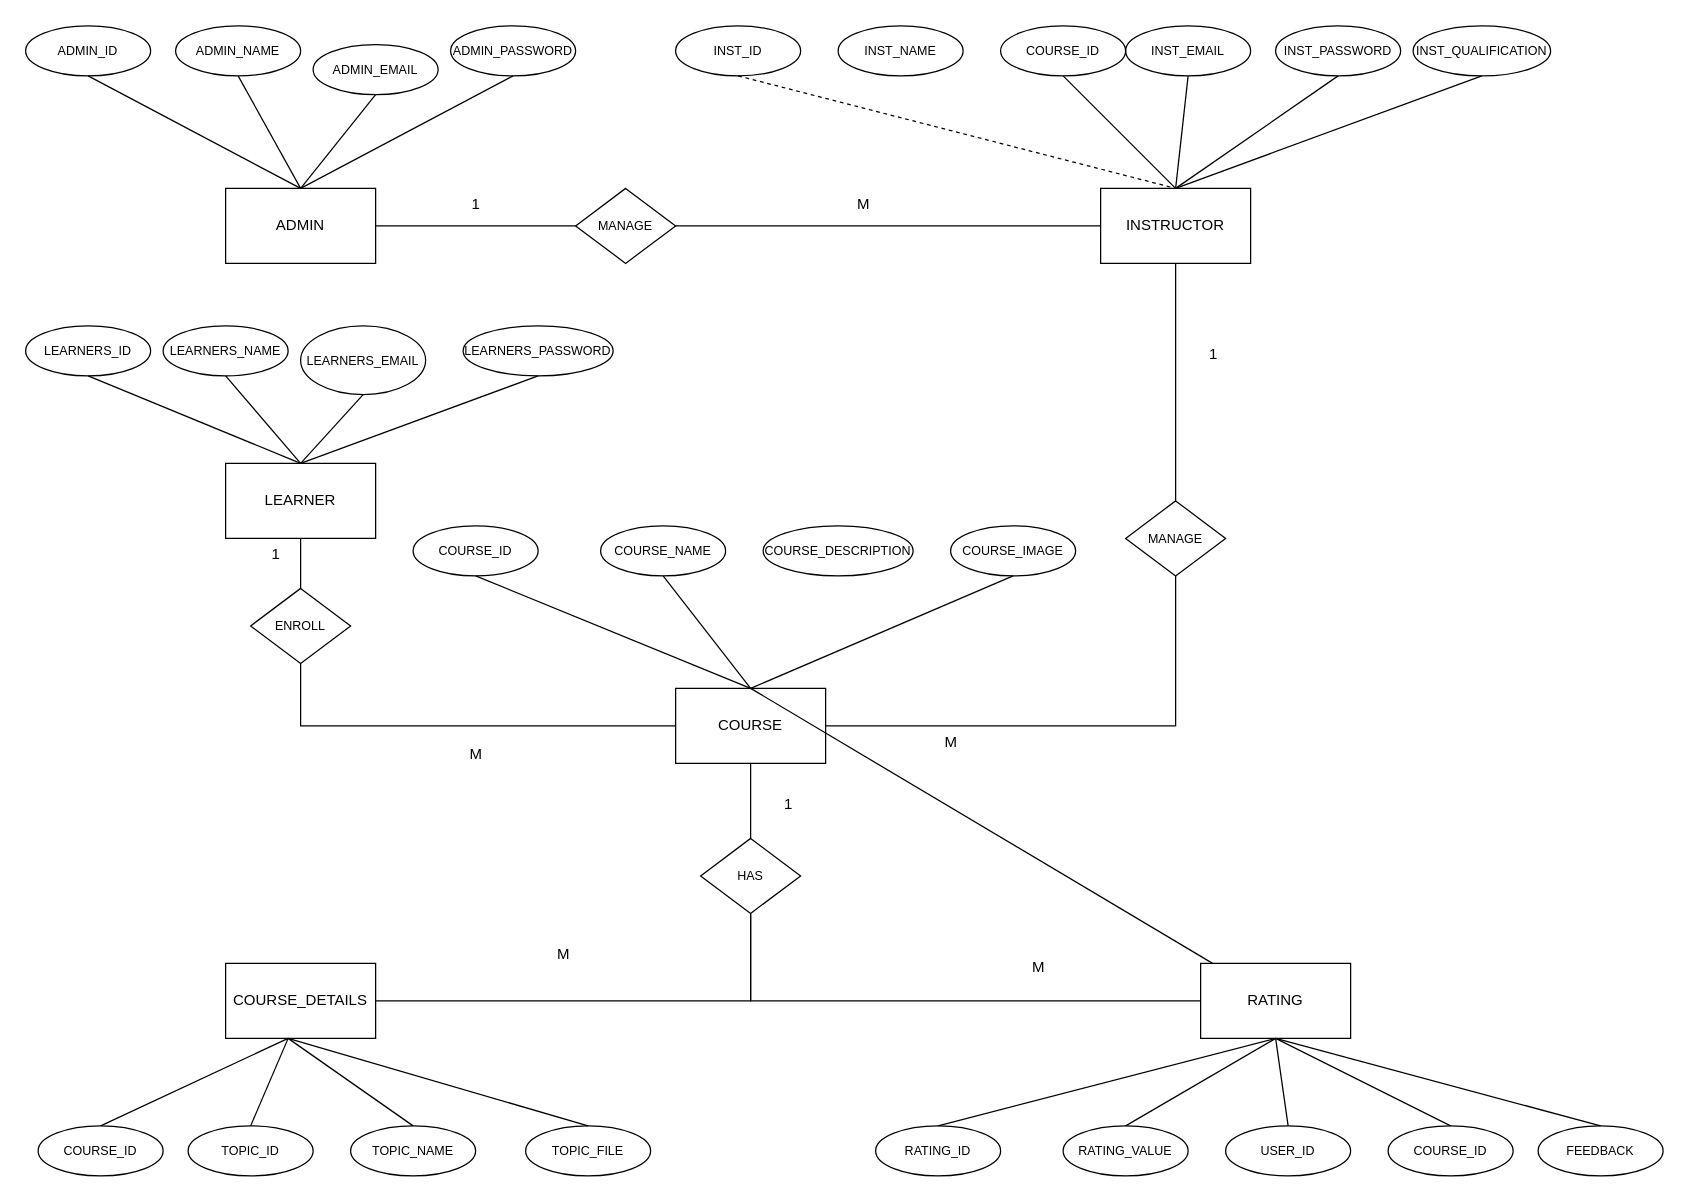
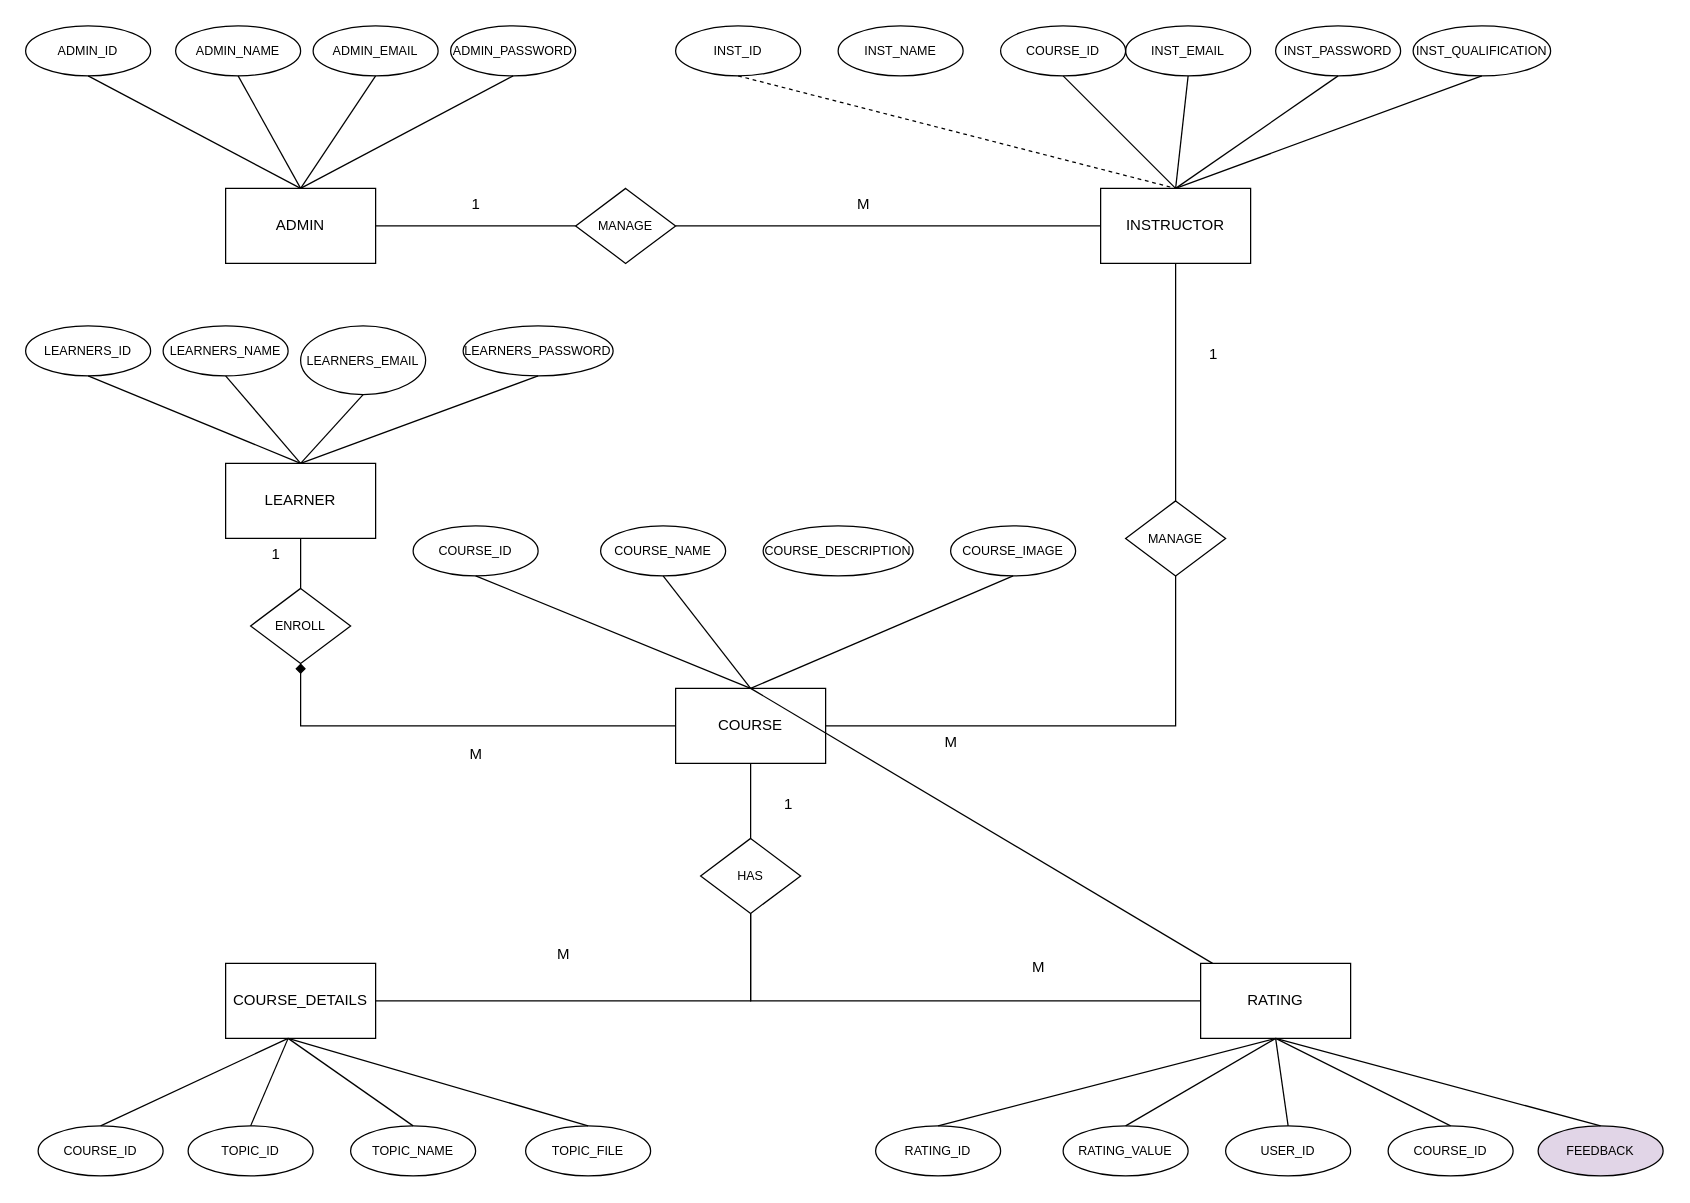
(376, 69) -> (376, 51)
(301, 669) -> (301, 674)
(1601, 1151) -> (1601, 1151)
